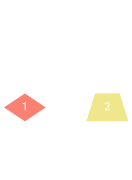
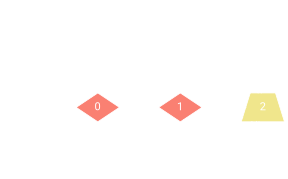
none -> (98, 107)
